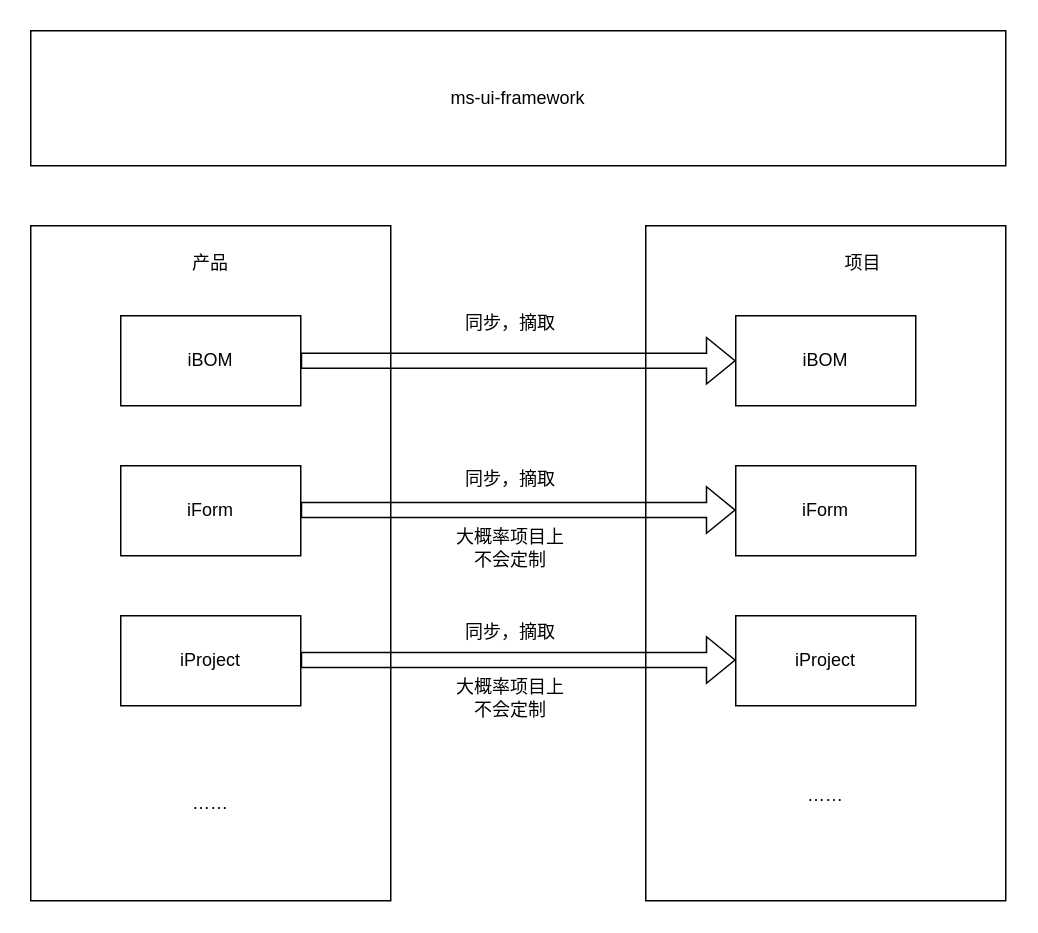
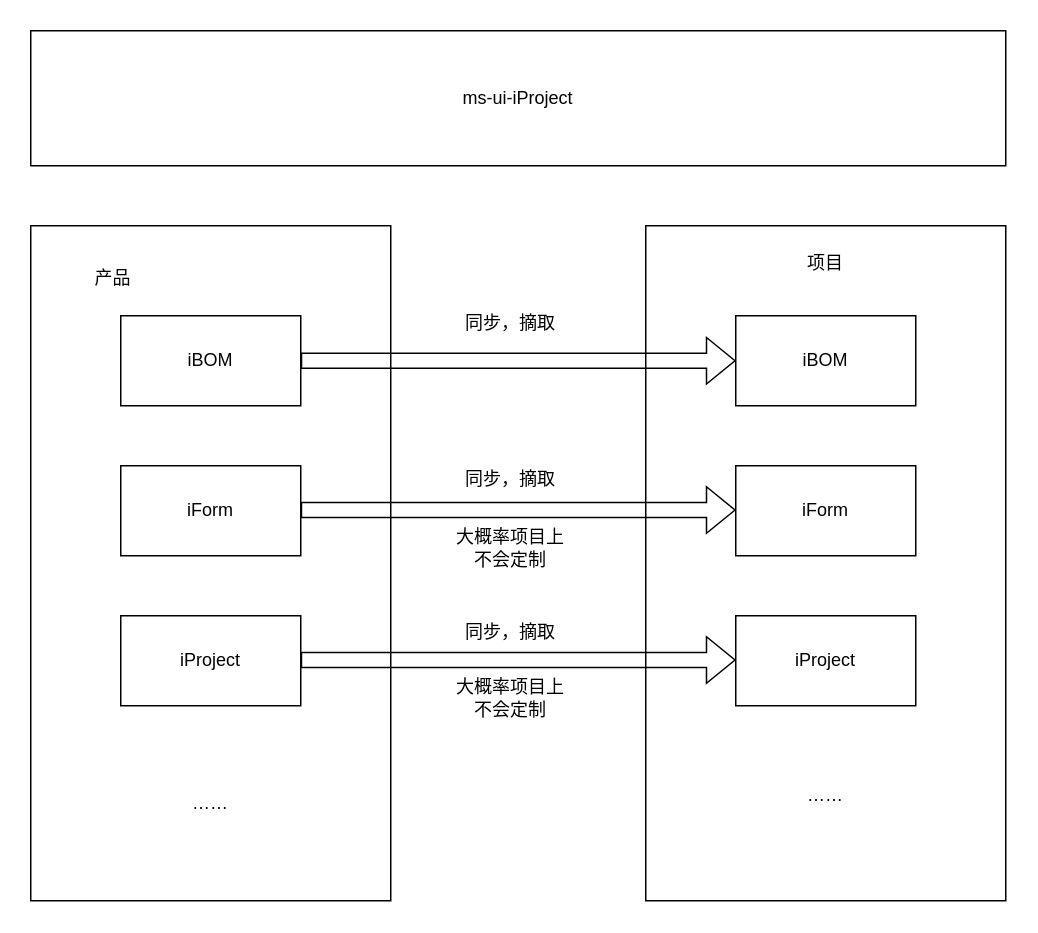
(518, 98) -> (518, 98)
(211, 263) -> (113, 278)
(863, 263) -> (826, 263)
